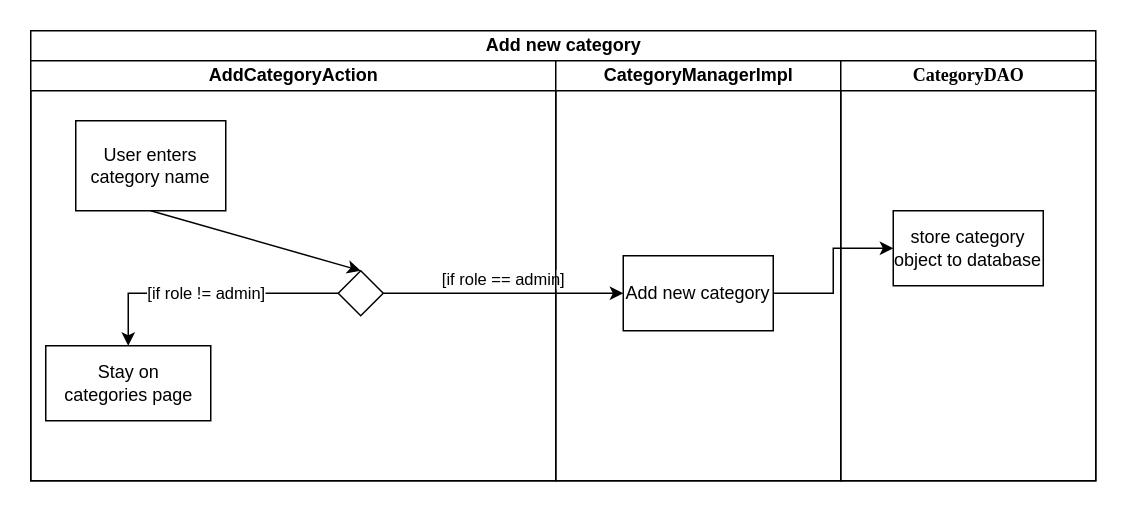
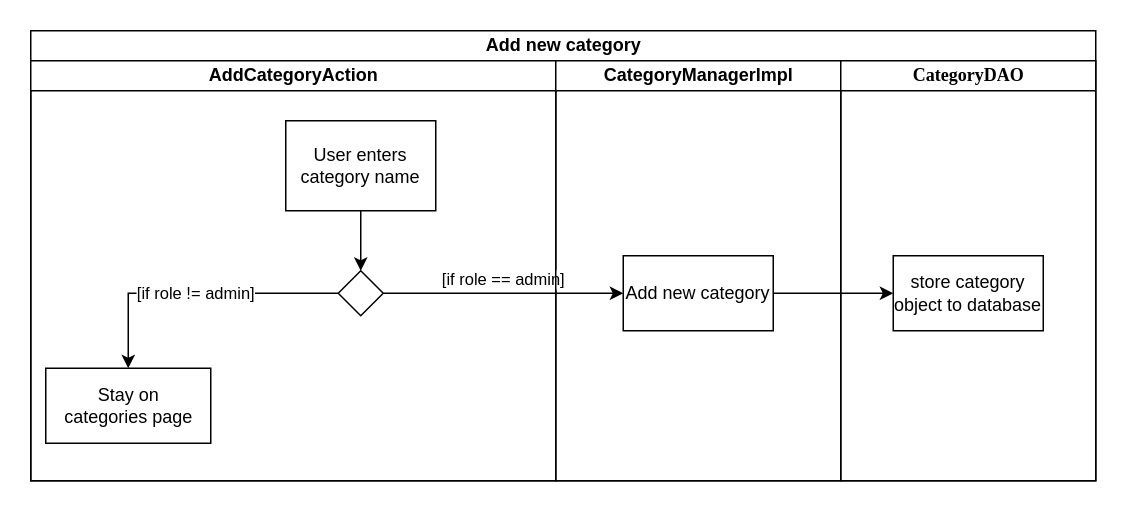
(151, 166) -> (361, 166)
(968, 248) -> (968, 293)
(128, 383) -> (128, 406)
